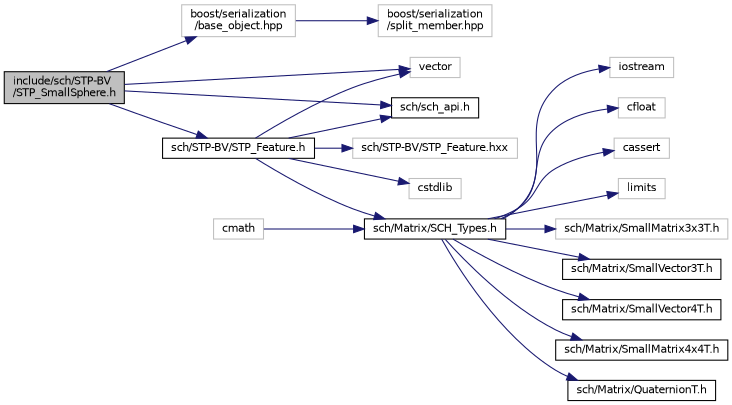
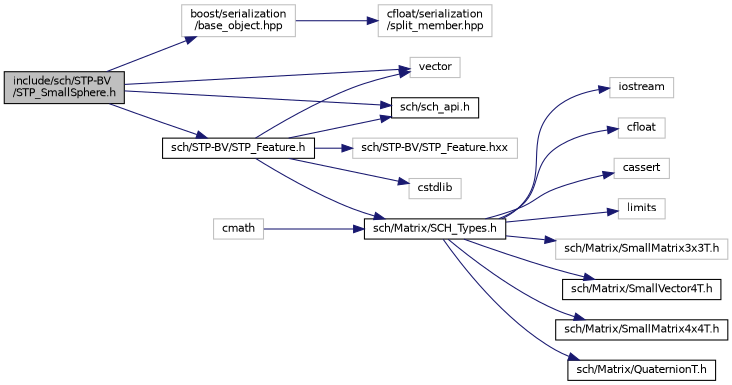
(435, 21) -> (435, 21)
(642, 269) -> none
